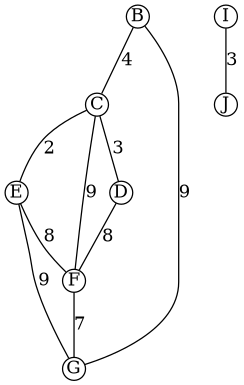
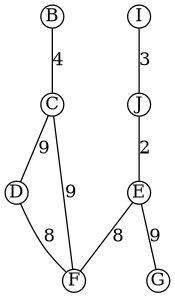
(45, 138) -> (139, 149)
(119, 149) -> (45, 149)
(179, 216) -> none
(74, 325) -> none
